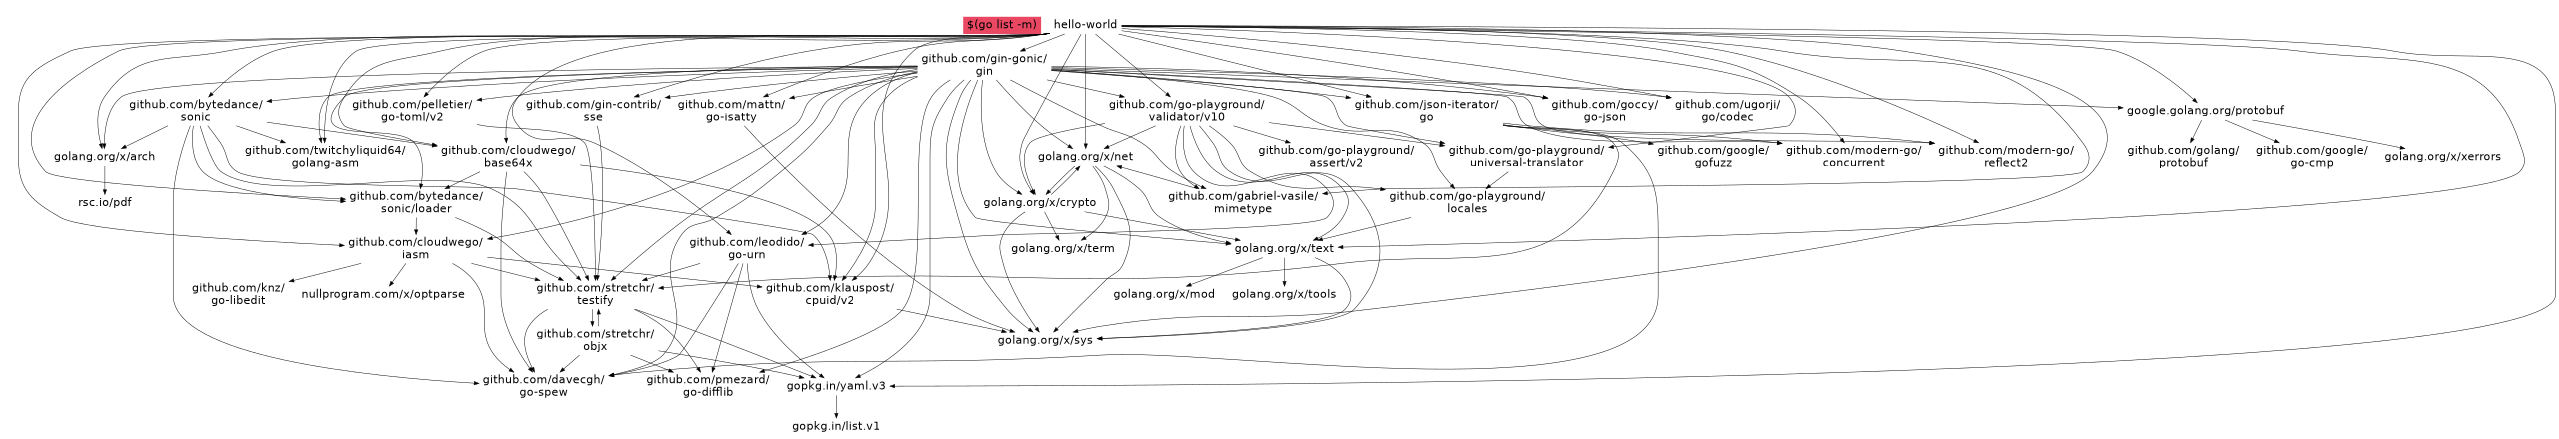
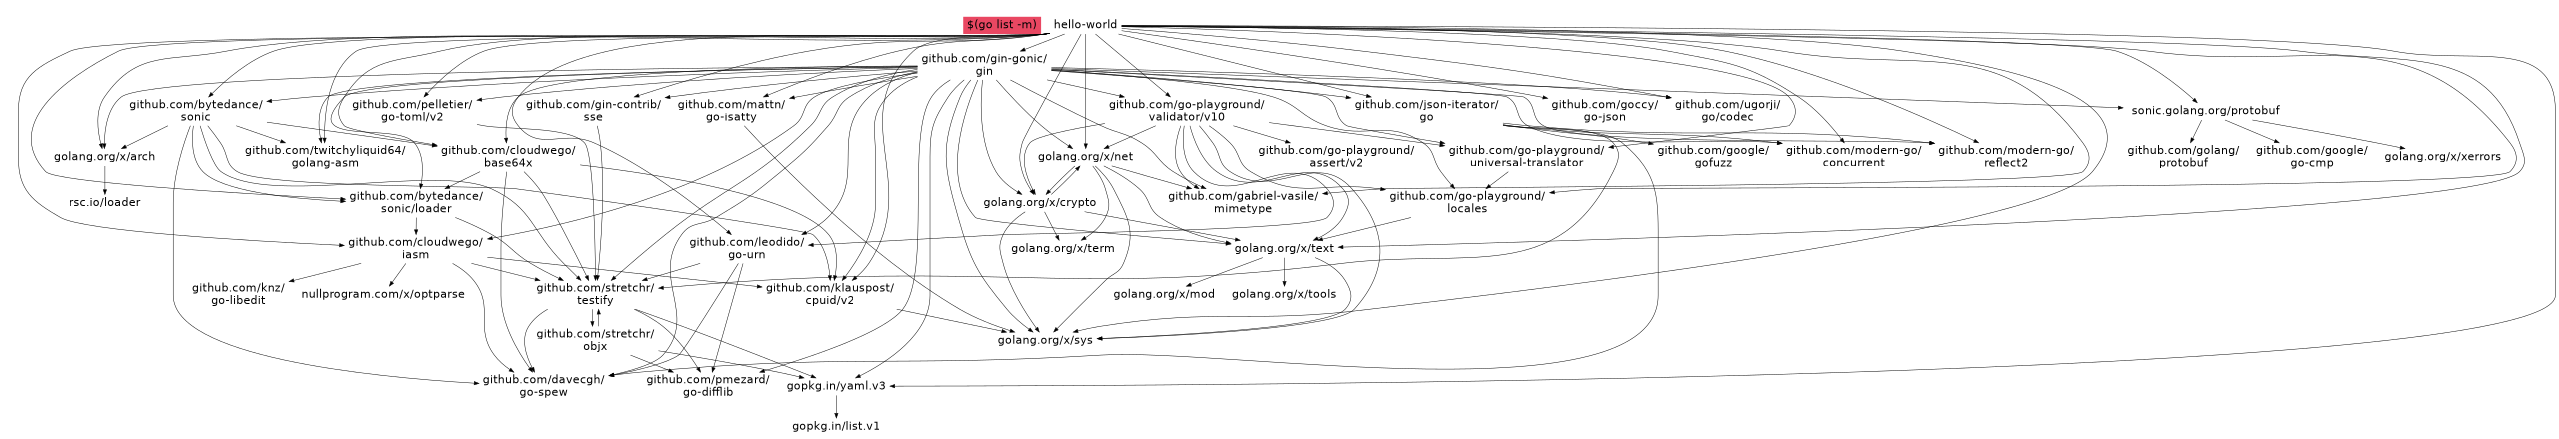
none -> (2264, 57)
(1298, 75) -> none
(2206, 111) -> (2206, 111)
(1160, 178) -> (1149, 177)
(105, 203) -> (105, 203)
(770, 328) -> none
(572, 362) -> none
